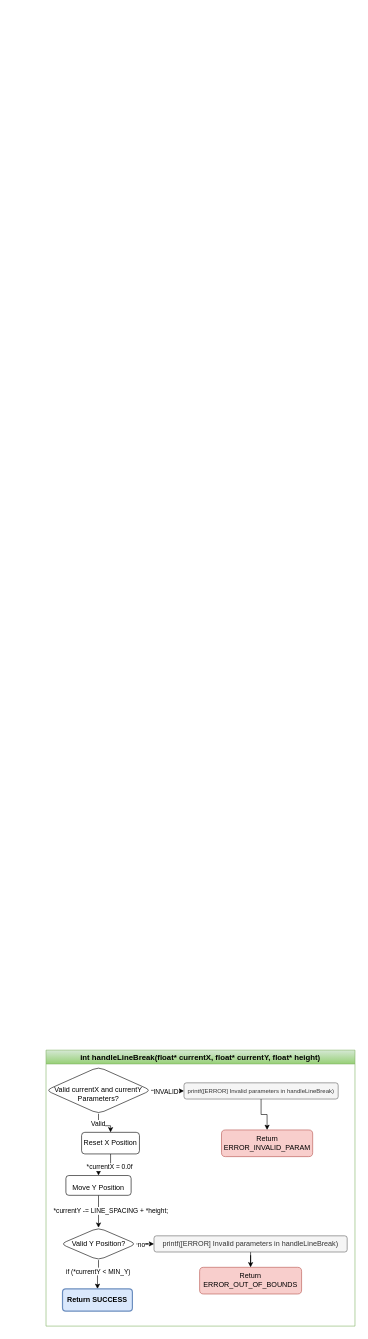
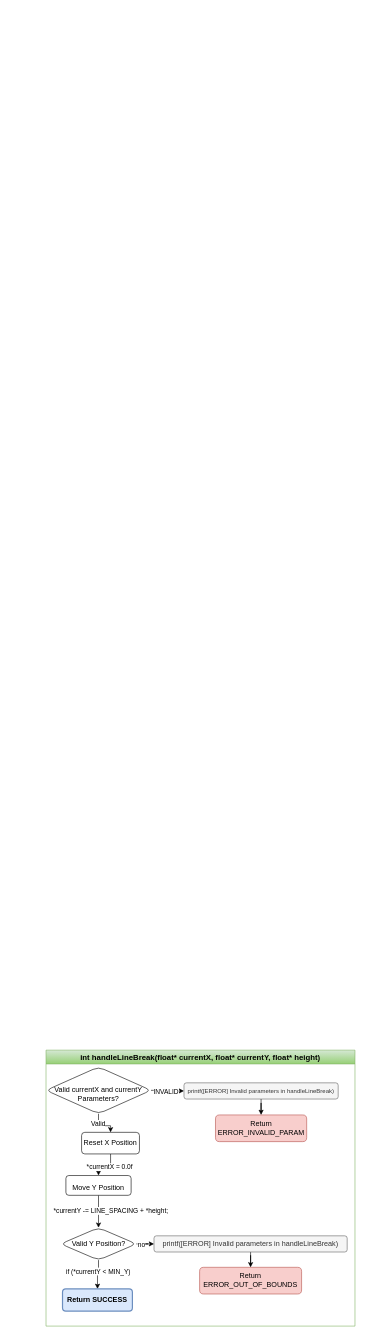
(267, 1143) -> (261, 1128)
